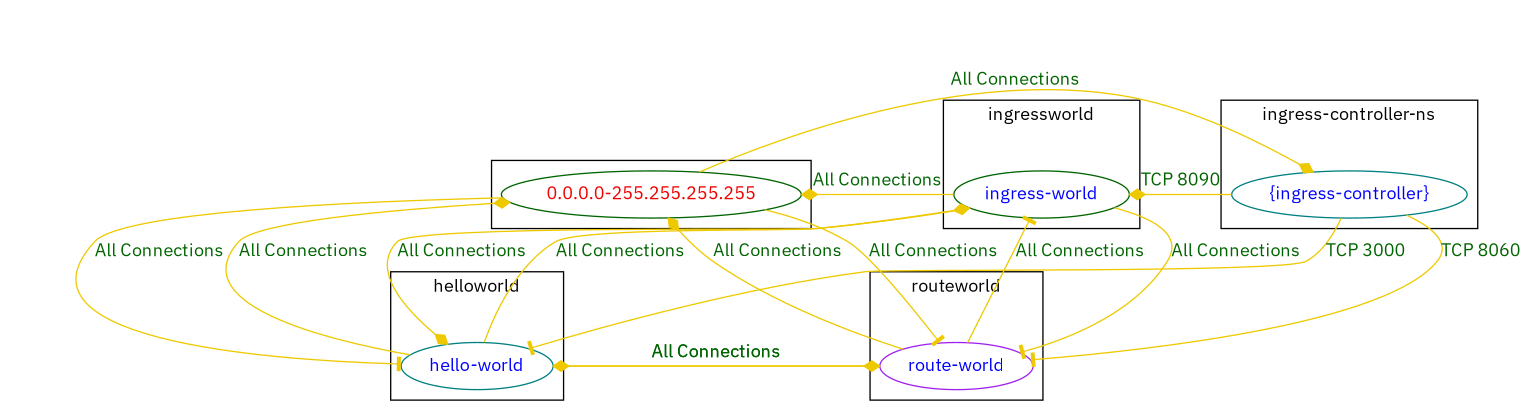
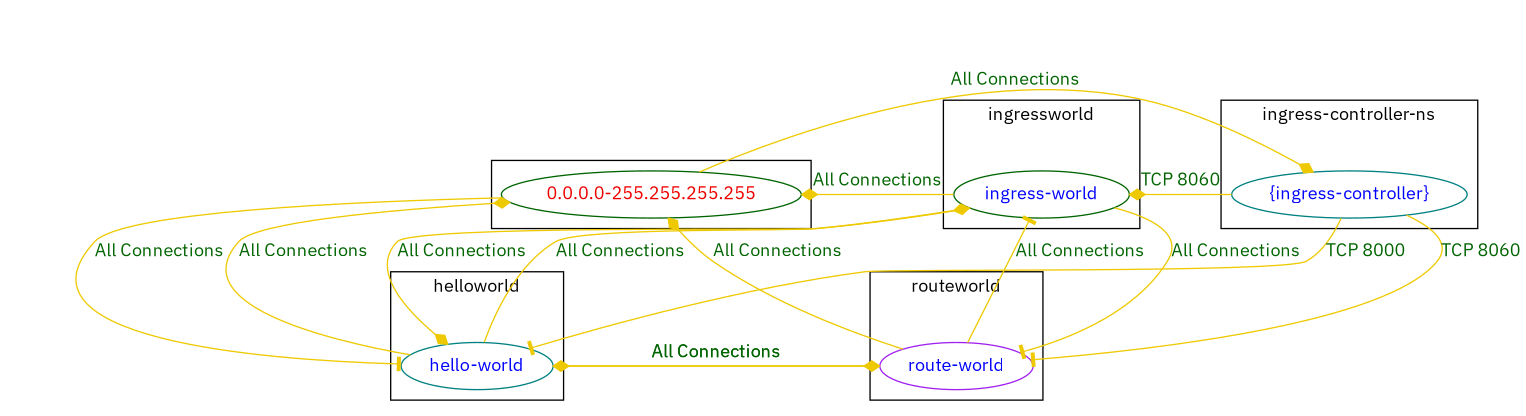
(1181, 181) -> (1181, 181)
(1366, 251) -> (1366, 251)
(864, 255) -> none
